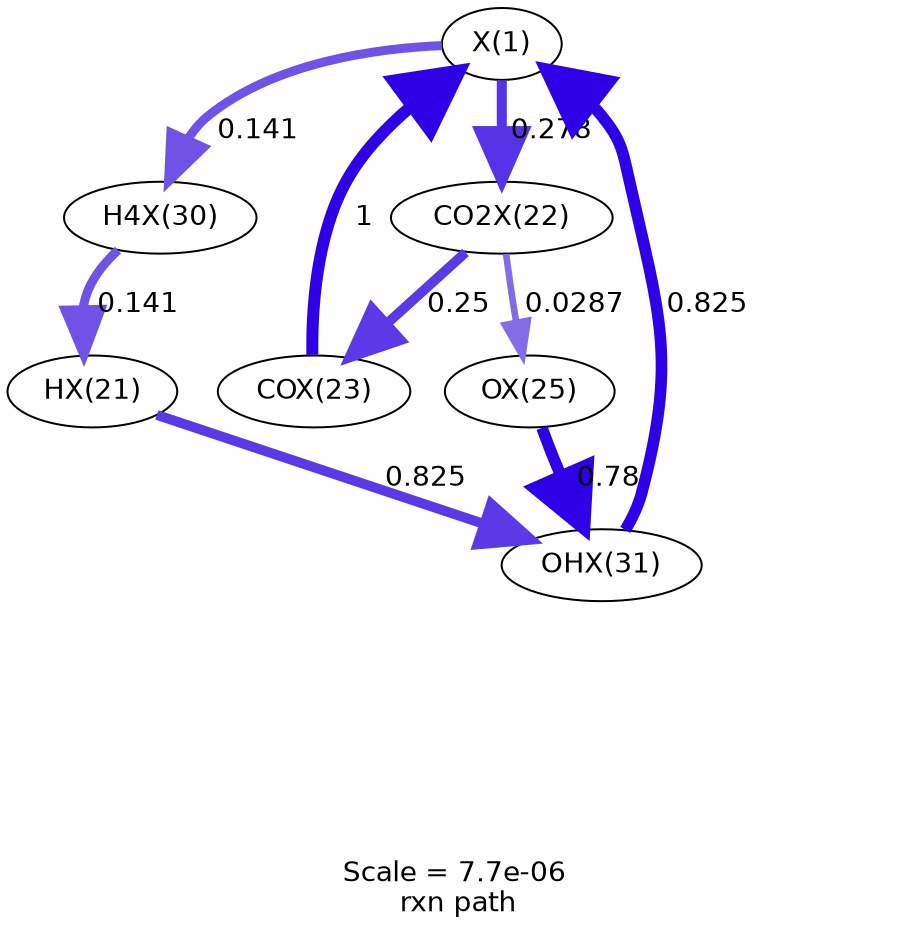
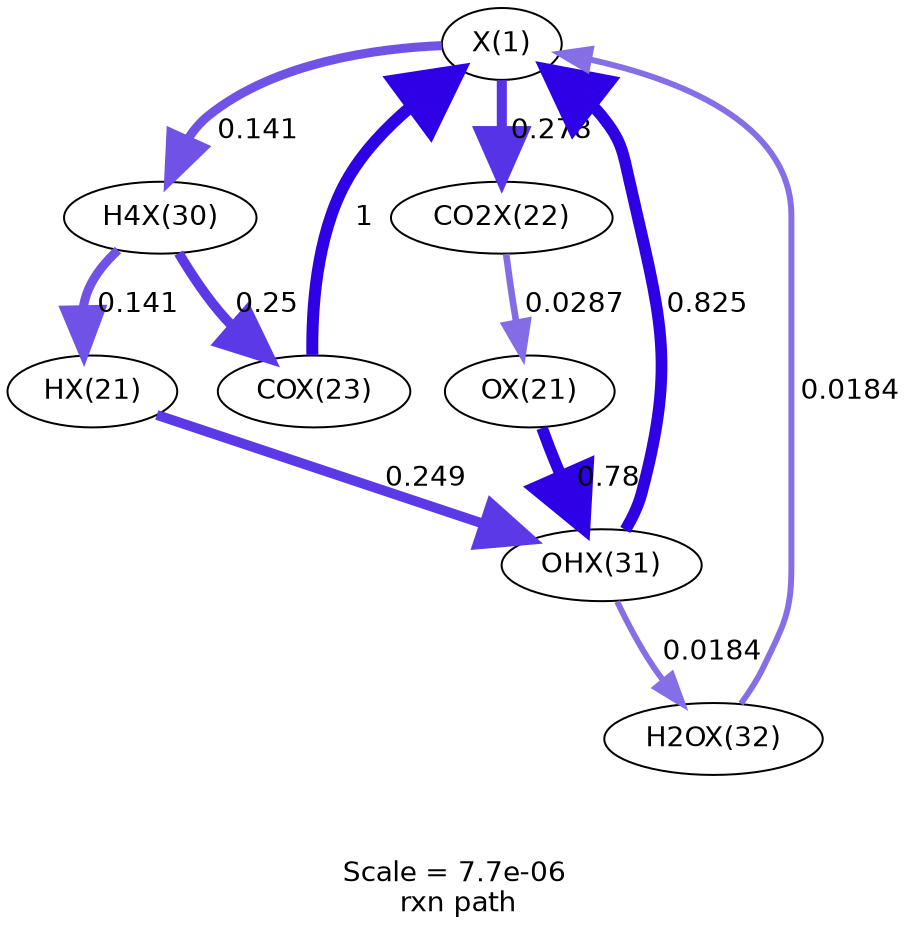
(426, 288) -> (203, 291)
(530, 391) -> (530, 391)
(422, 478) -> (422, 478)
none -> (714, 739)
